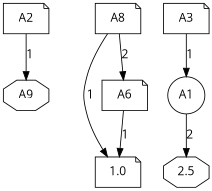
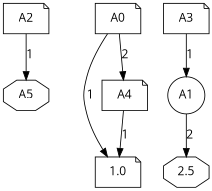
(118, 19) -> (118, 19)
(26, 95) -> (26, 95)
(125, 95) -> (125, 95)
